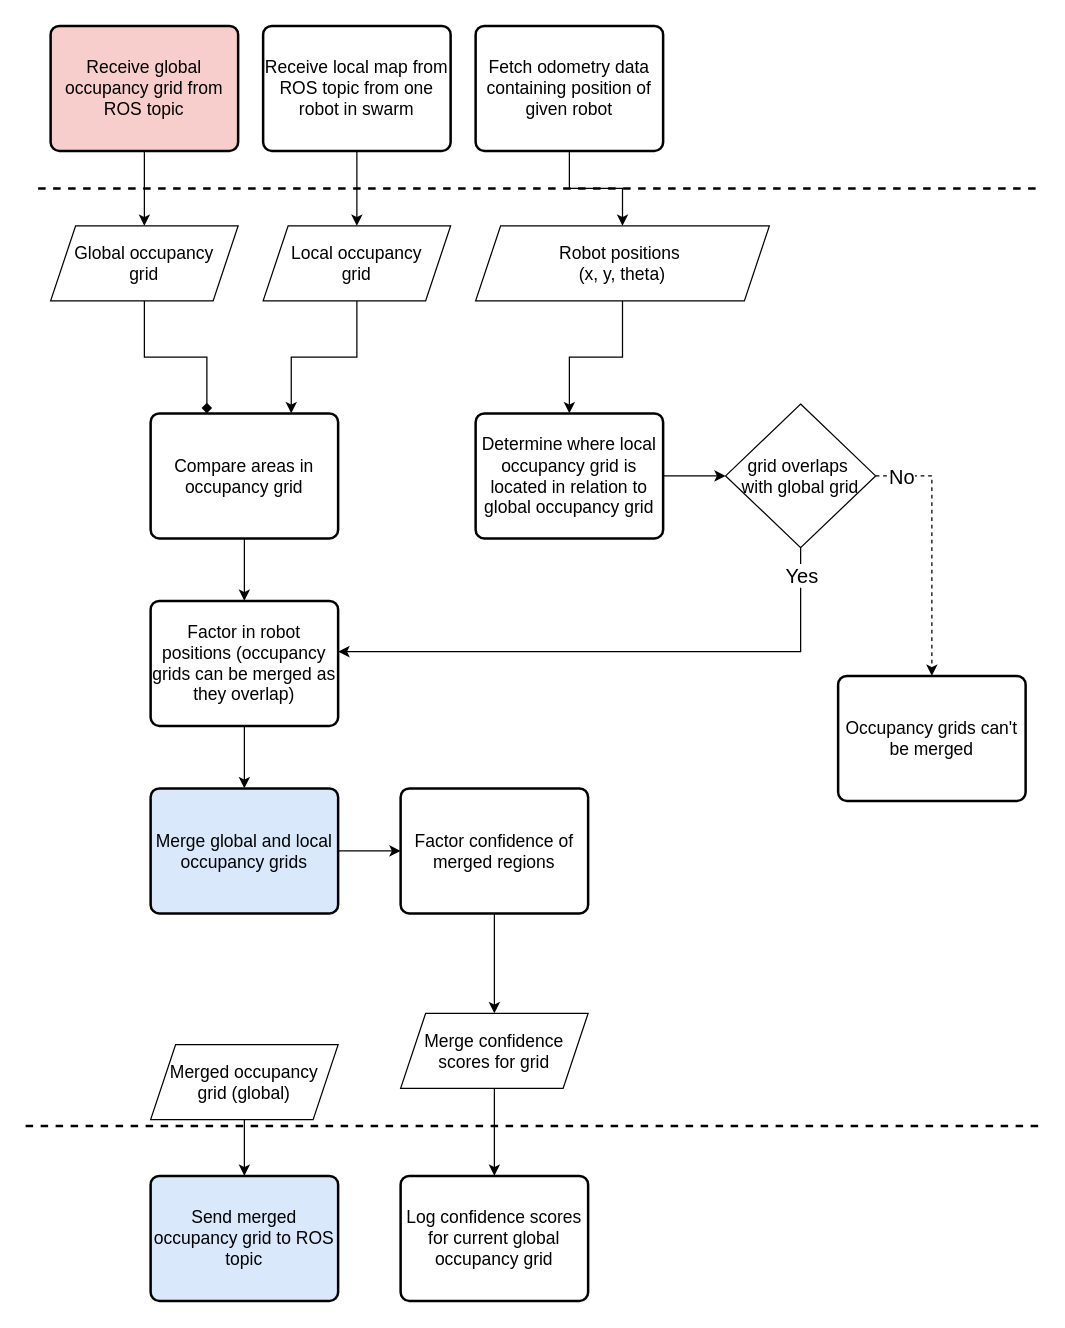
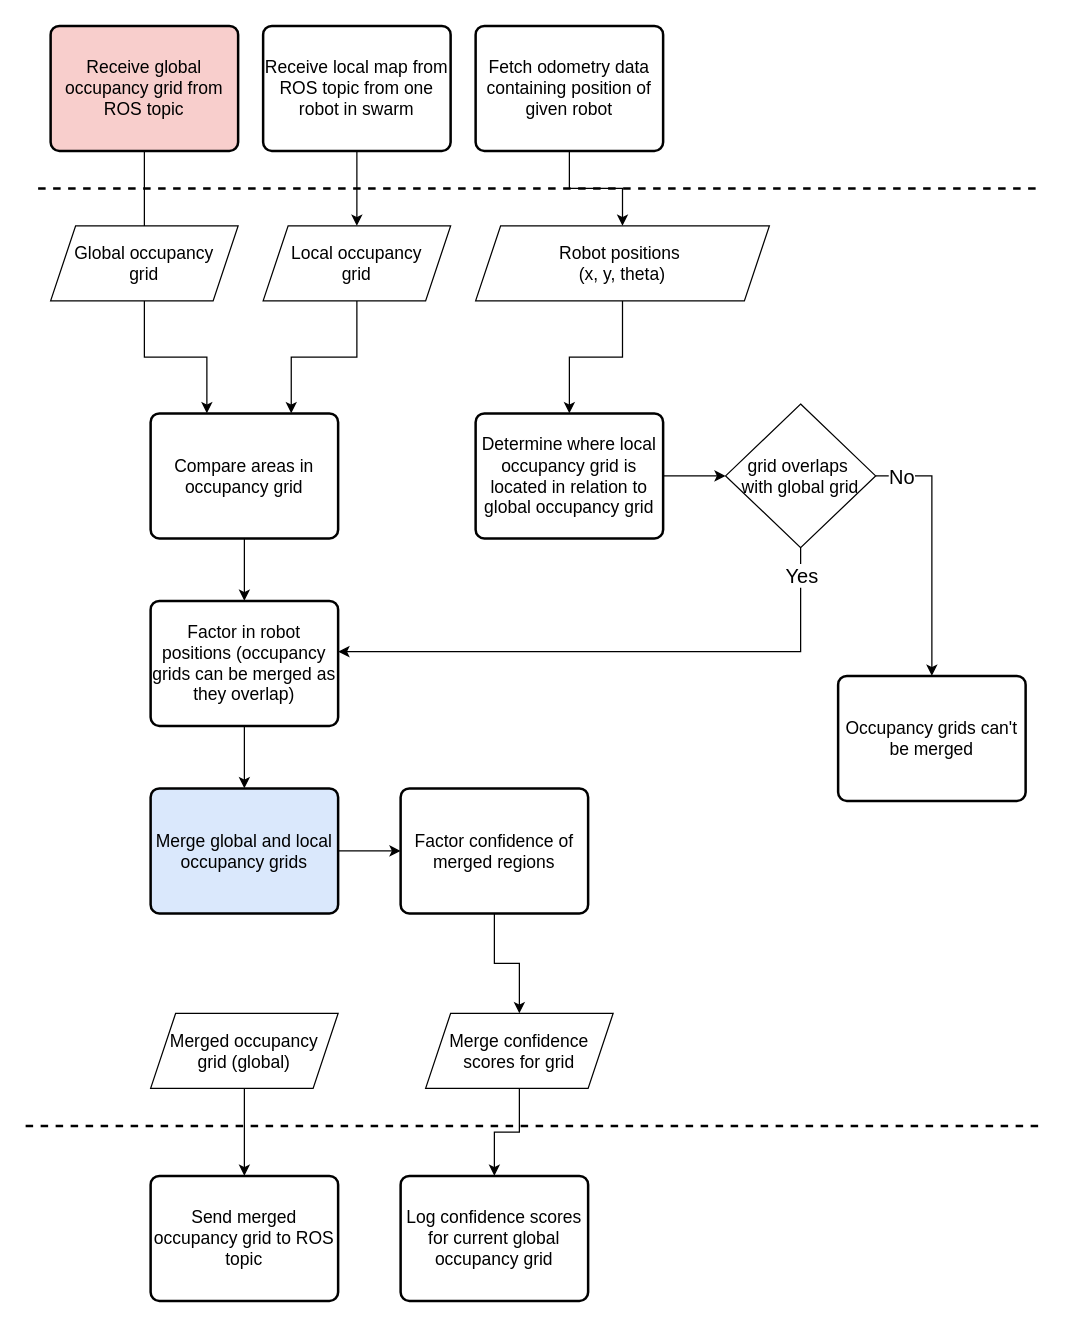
(144, 216) -> (144, 219)
(207, 402) -> (207, 403)
(932, 563) -> (932, 563)
(494, 1051) -> (519, 1051)
(244, 1082) -> (244, 1051)
(244, 1238) -> (244, 1238)
